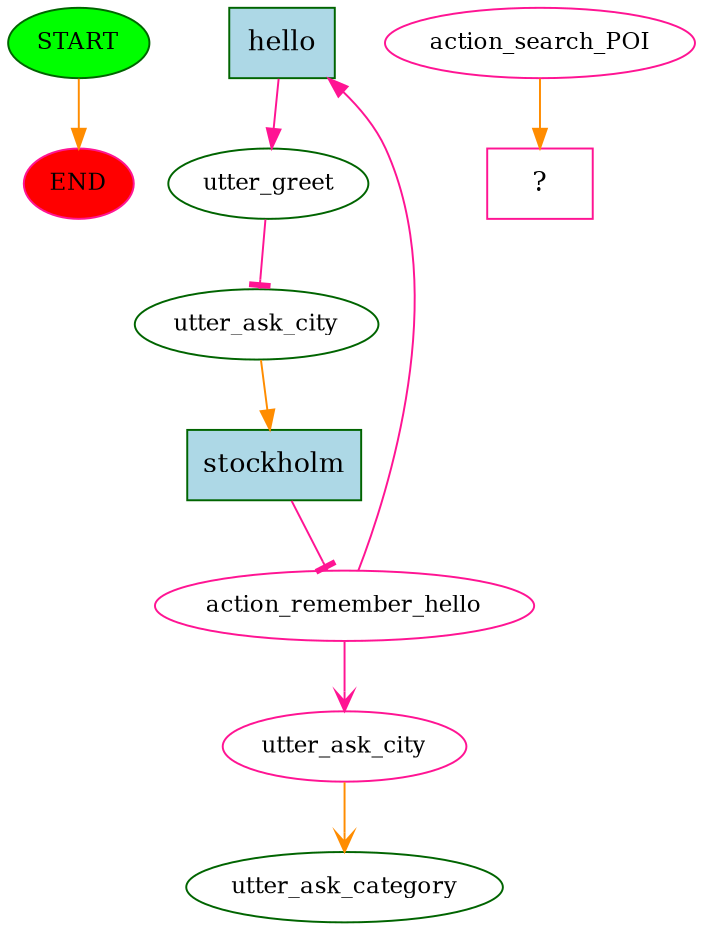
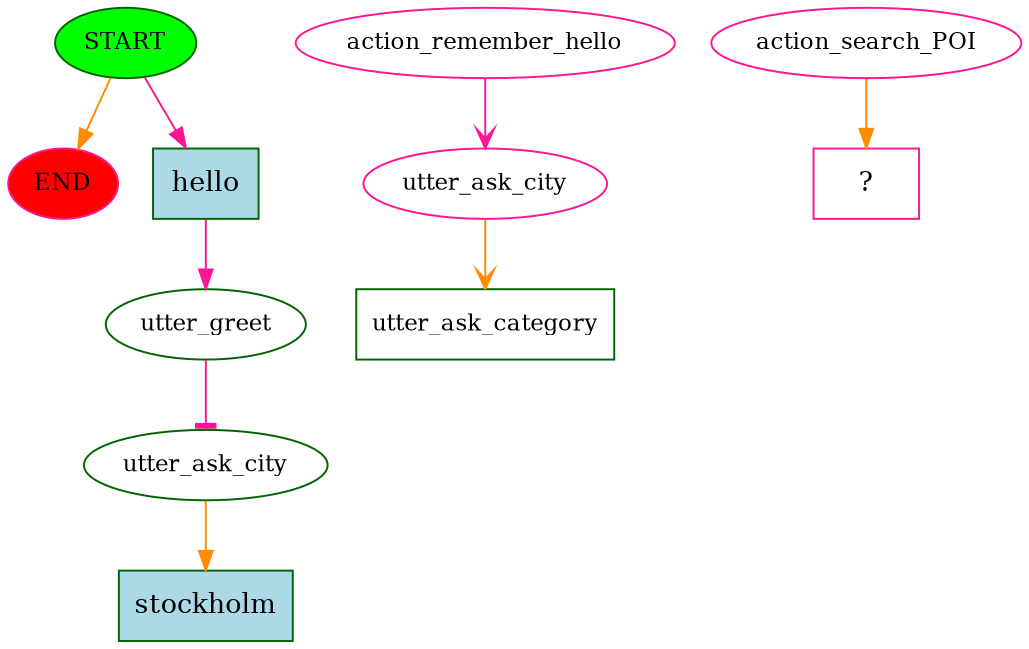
(414, 326) -> (160, 104)
(307, 531) -> none
(345, 887) -> (485, 324)
